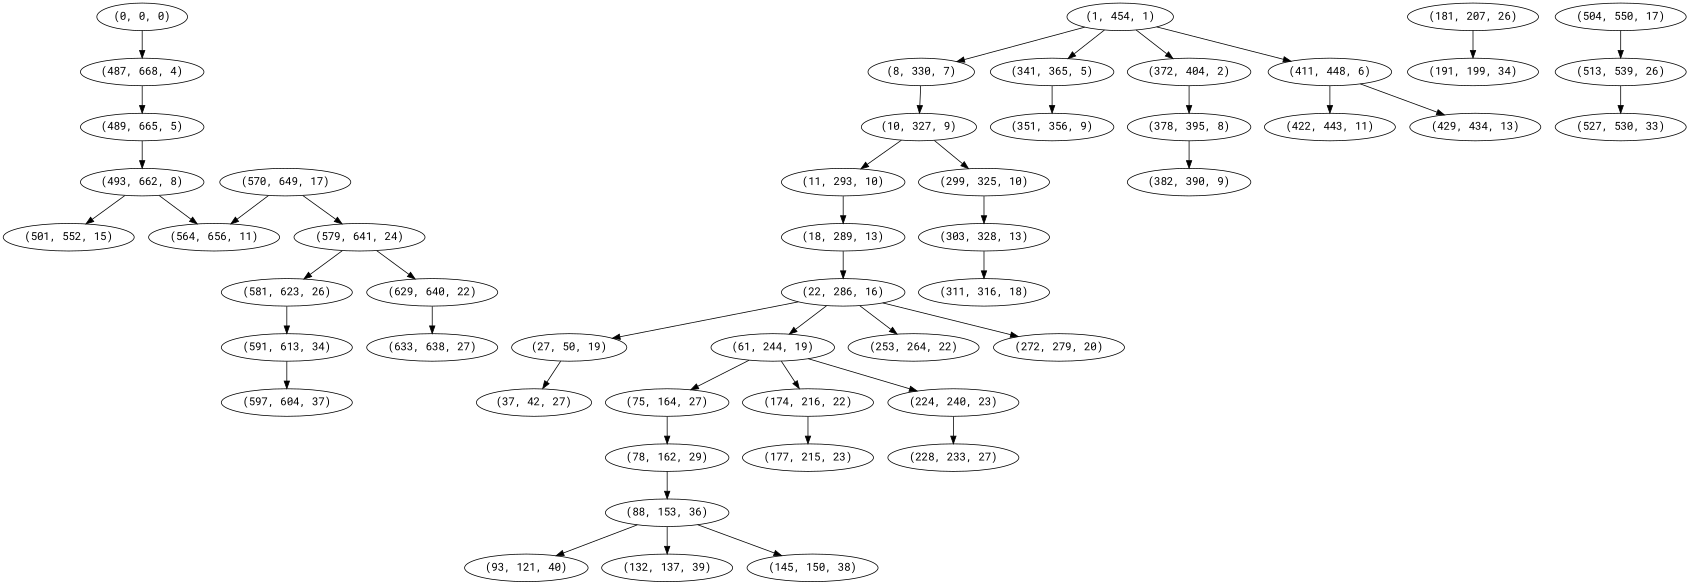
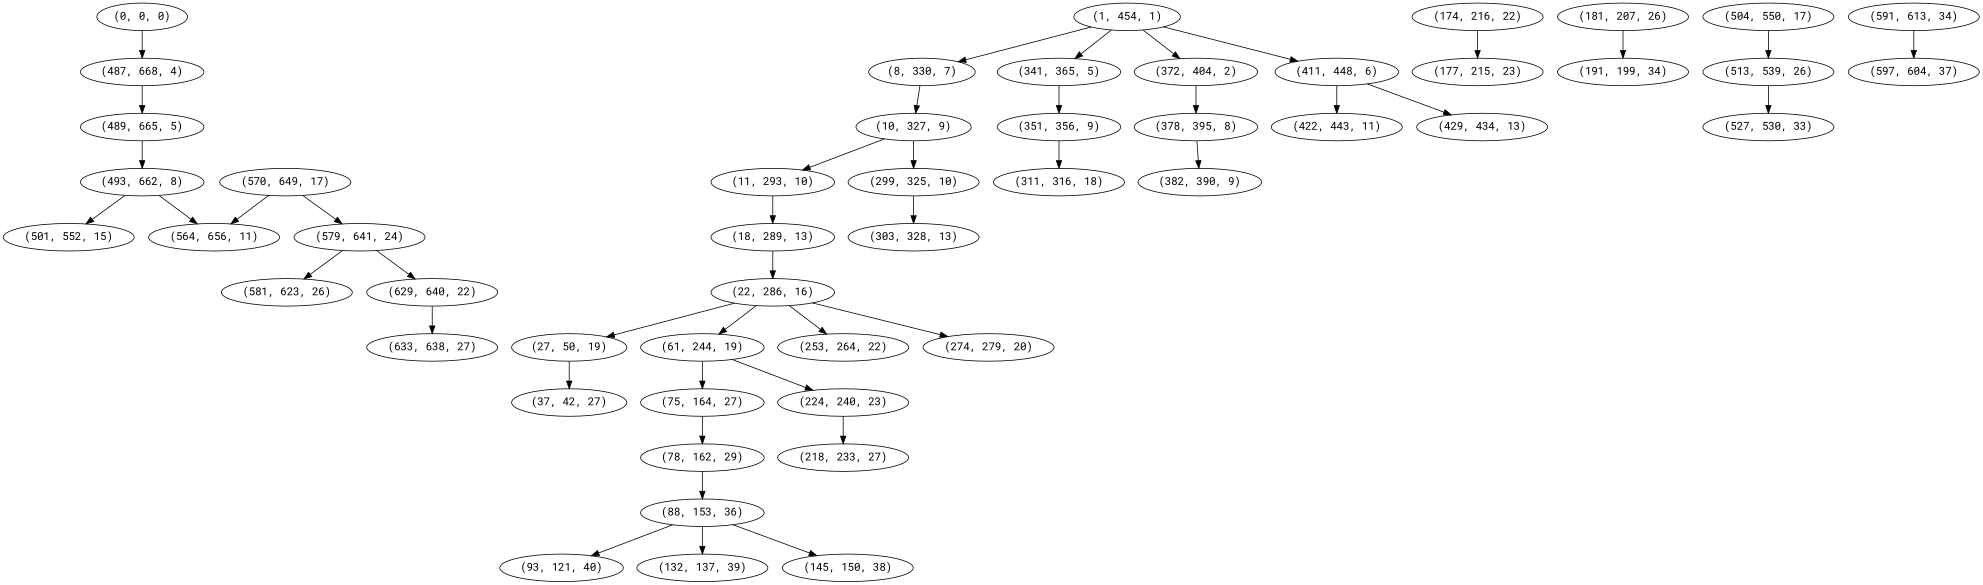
(984, 261) -> (1059, 151)
(287, 316) -> none
(1059, 347) -> (989, 347)
(788, 372) -> none
(953, 458) -> (843, 458)
